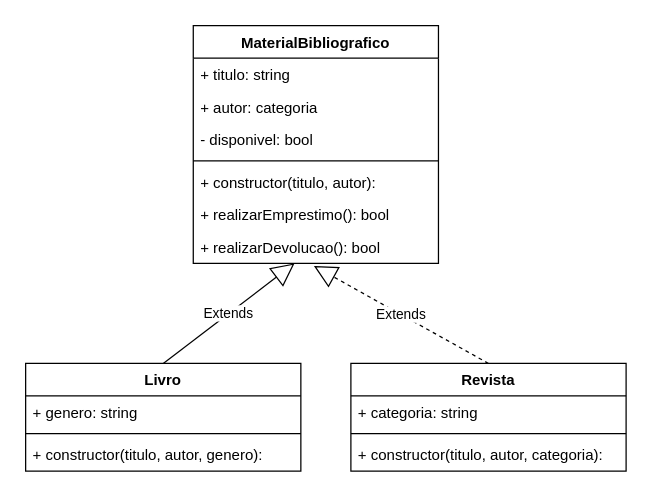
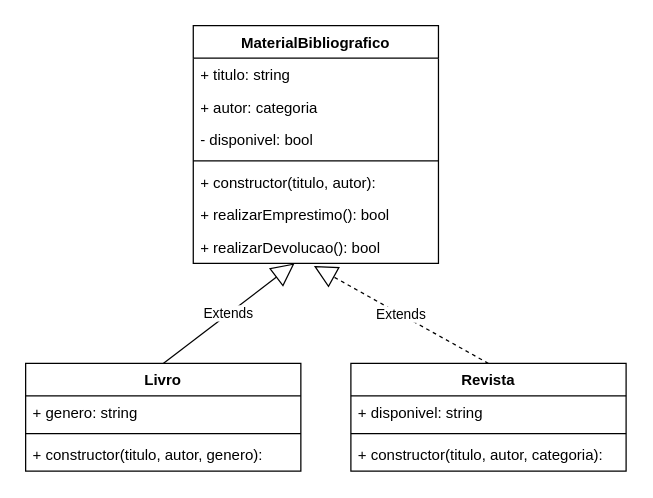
(428, 413) -> (428, 413)
